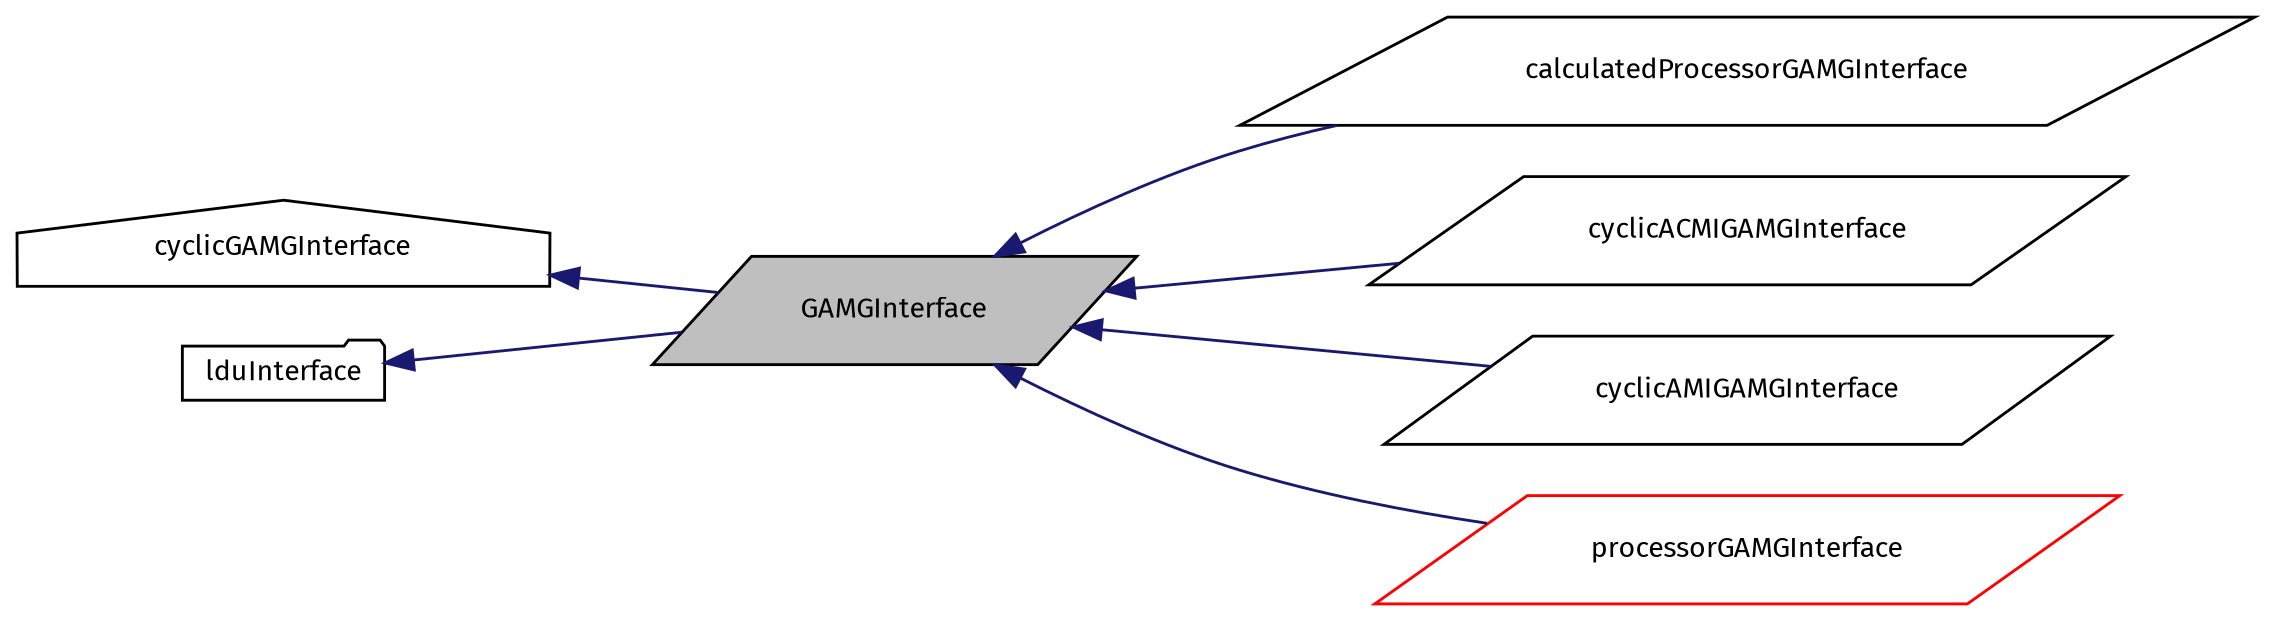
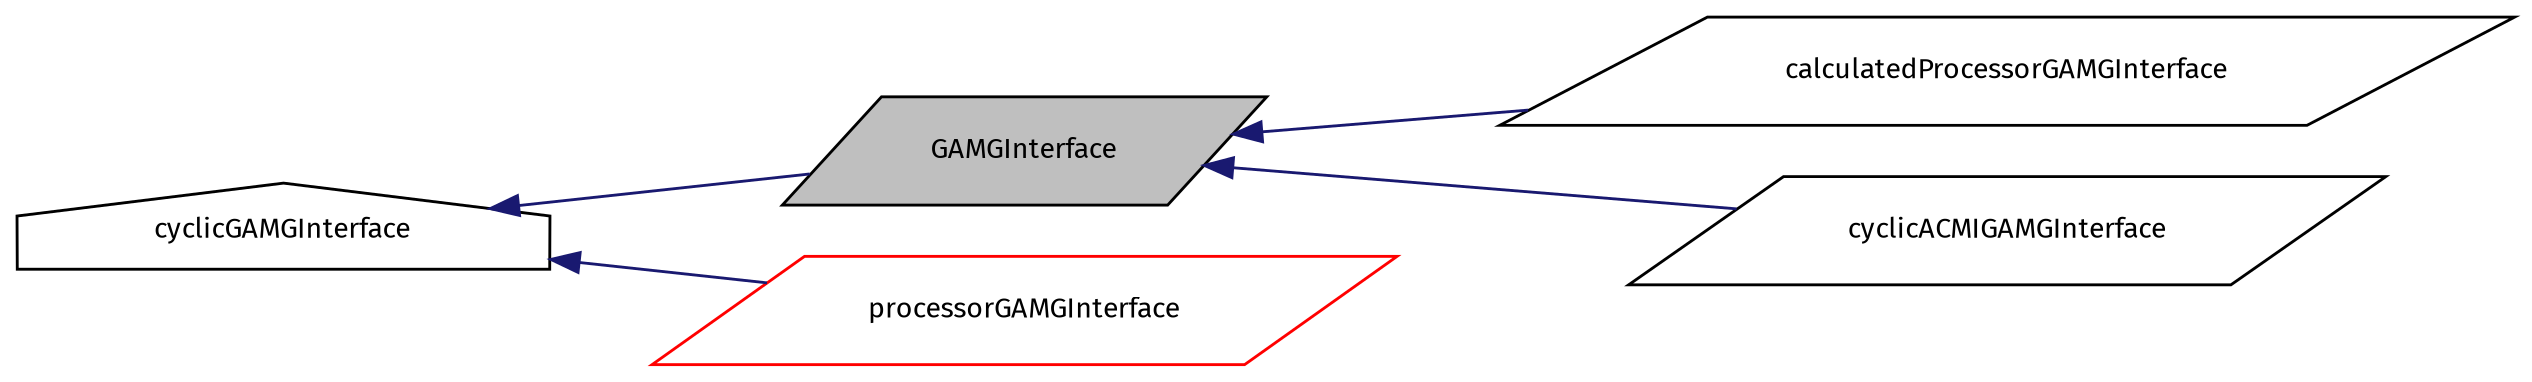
(283, 373) -> none
(1747, 390) -> none
(1247, 472) -> (673, 273)
